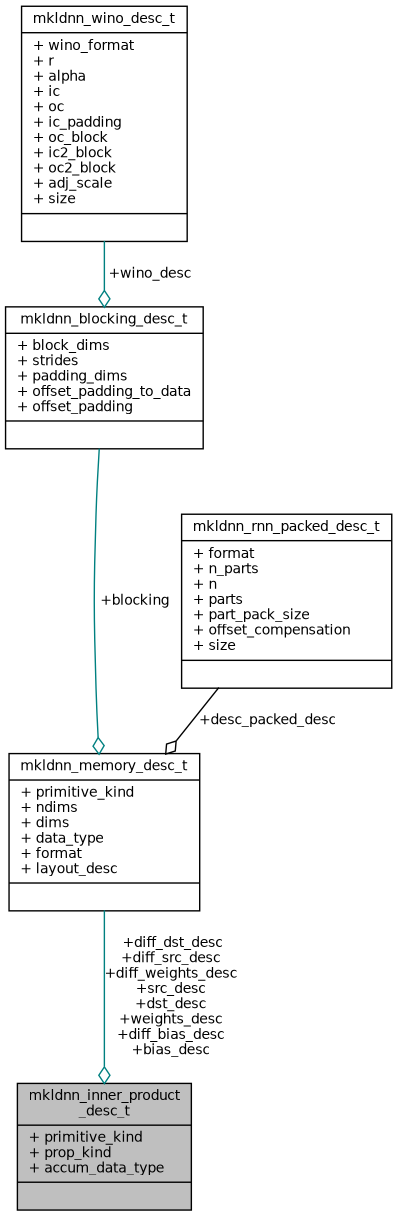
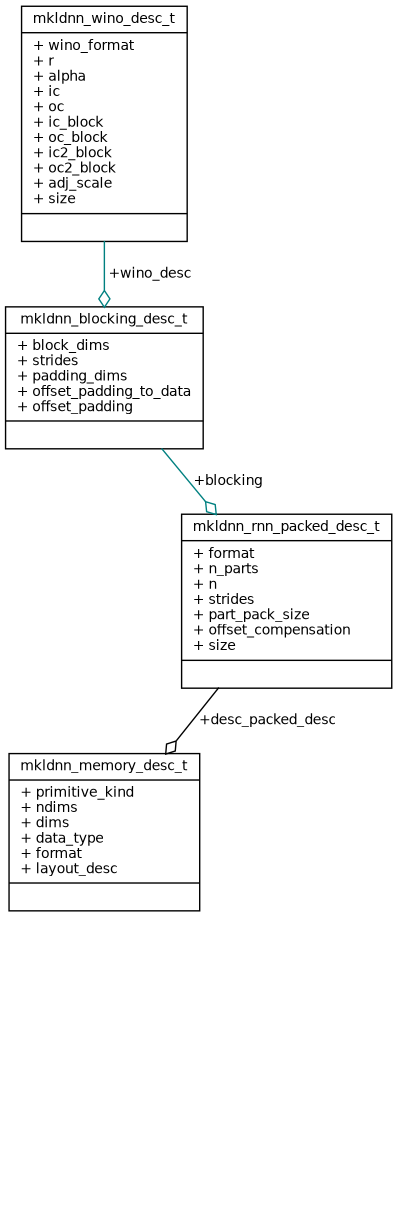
(77, 122) -> (69, 122)
(94, 593) -> (184, 475)
(218, 600) -> (224, 600)
(104, 1147) -> none
